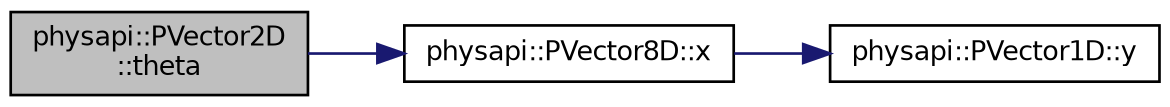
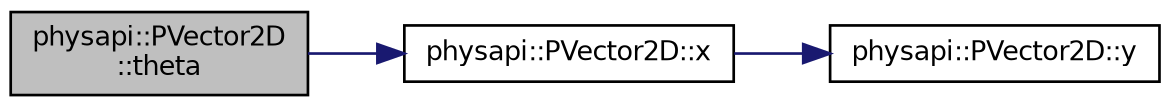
(569, 54) -> (569, 54)
(995, 54) -> (995, 54)
